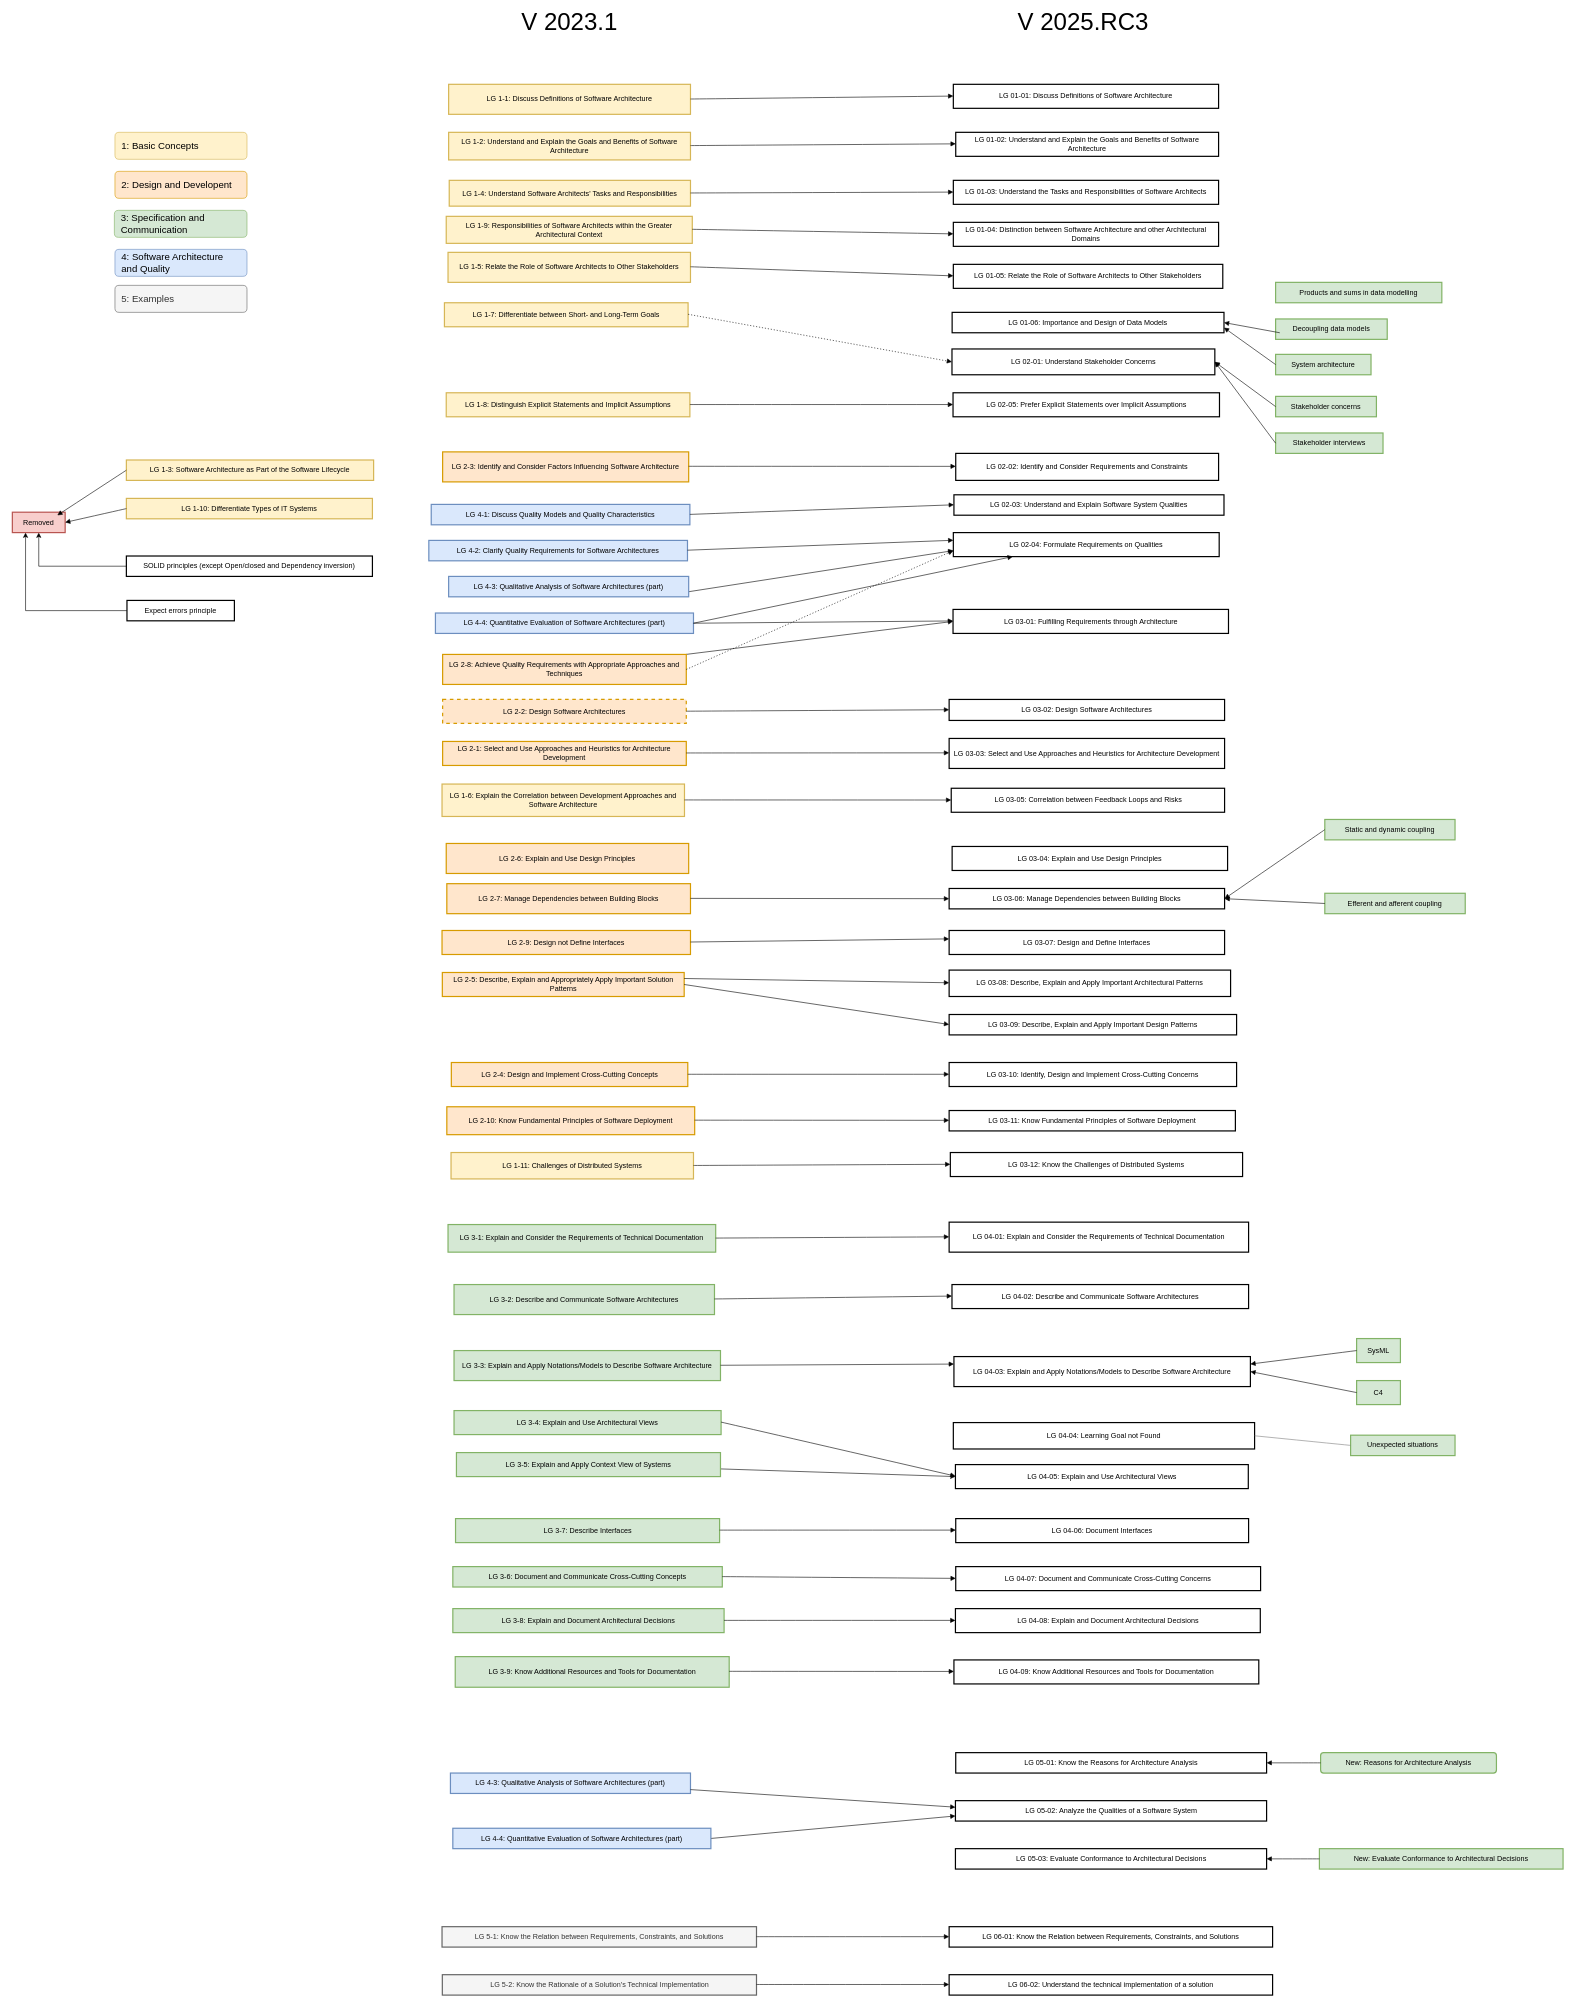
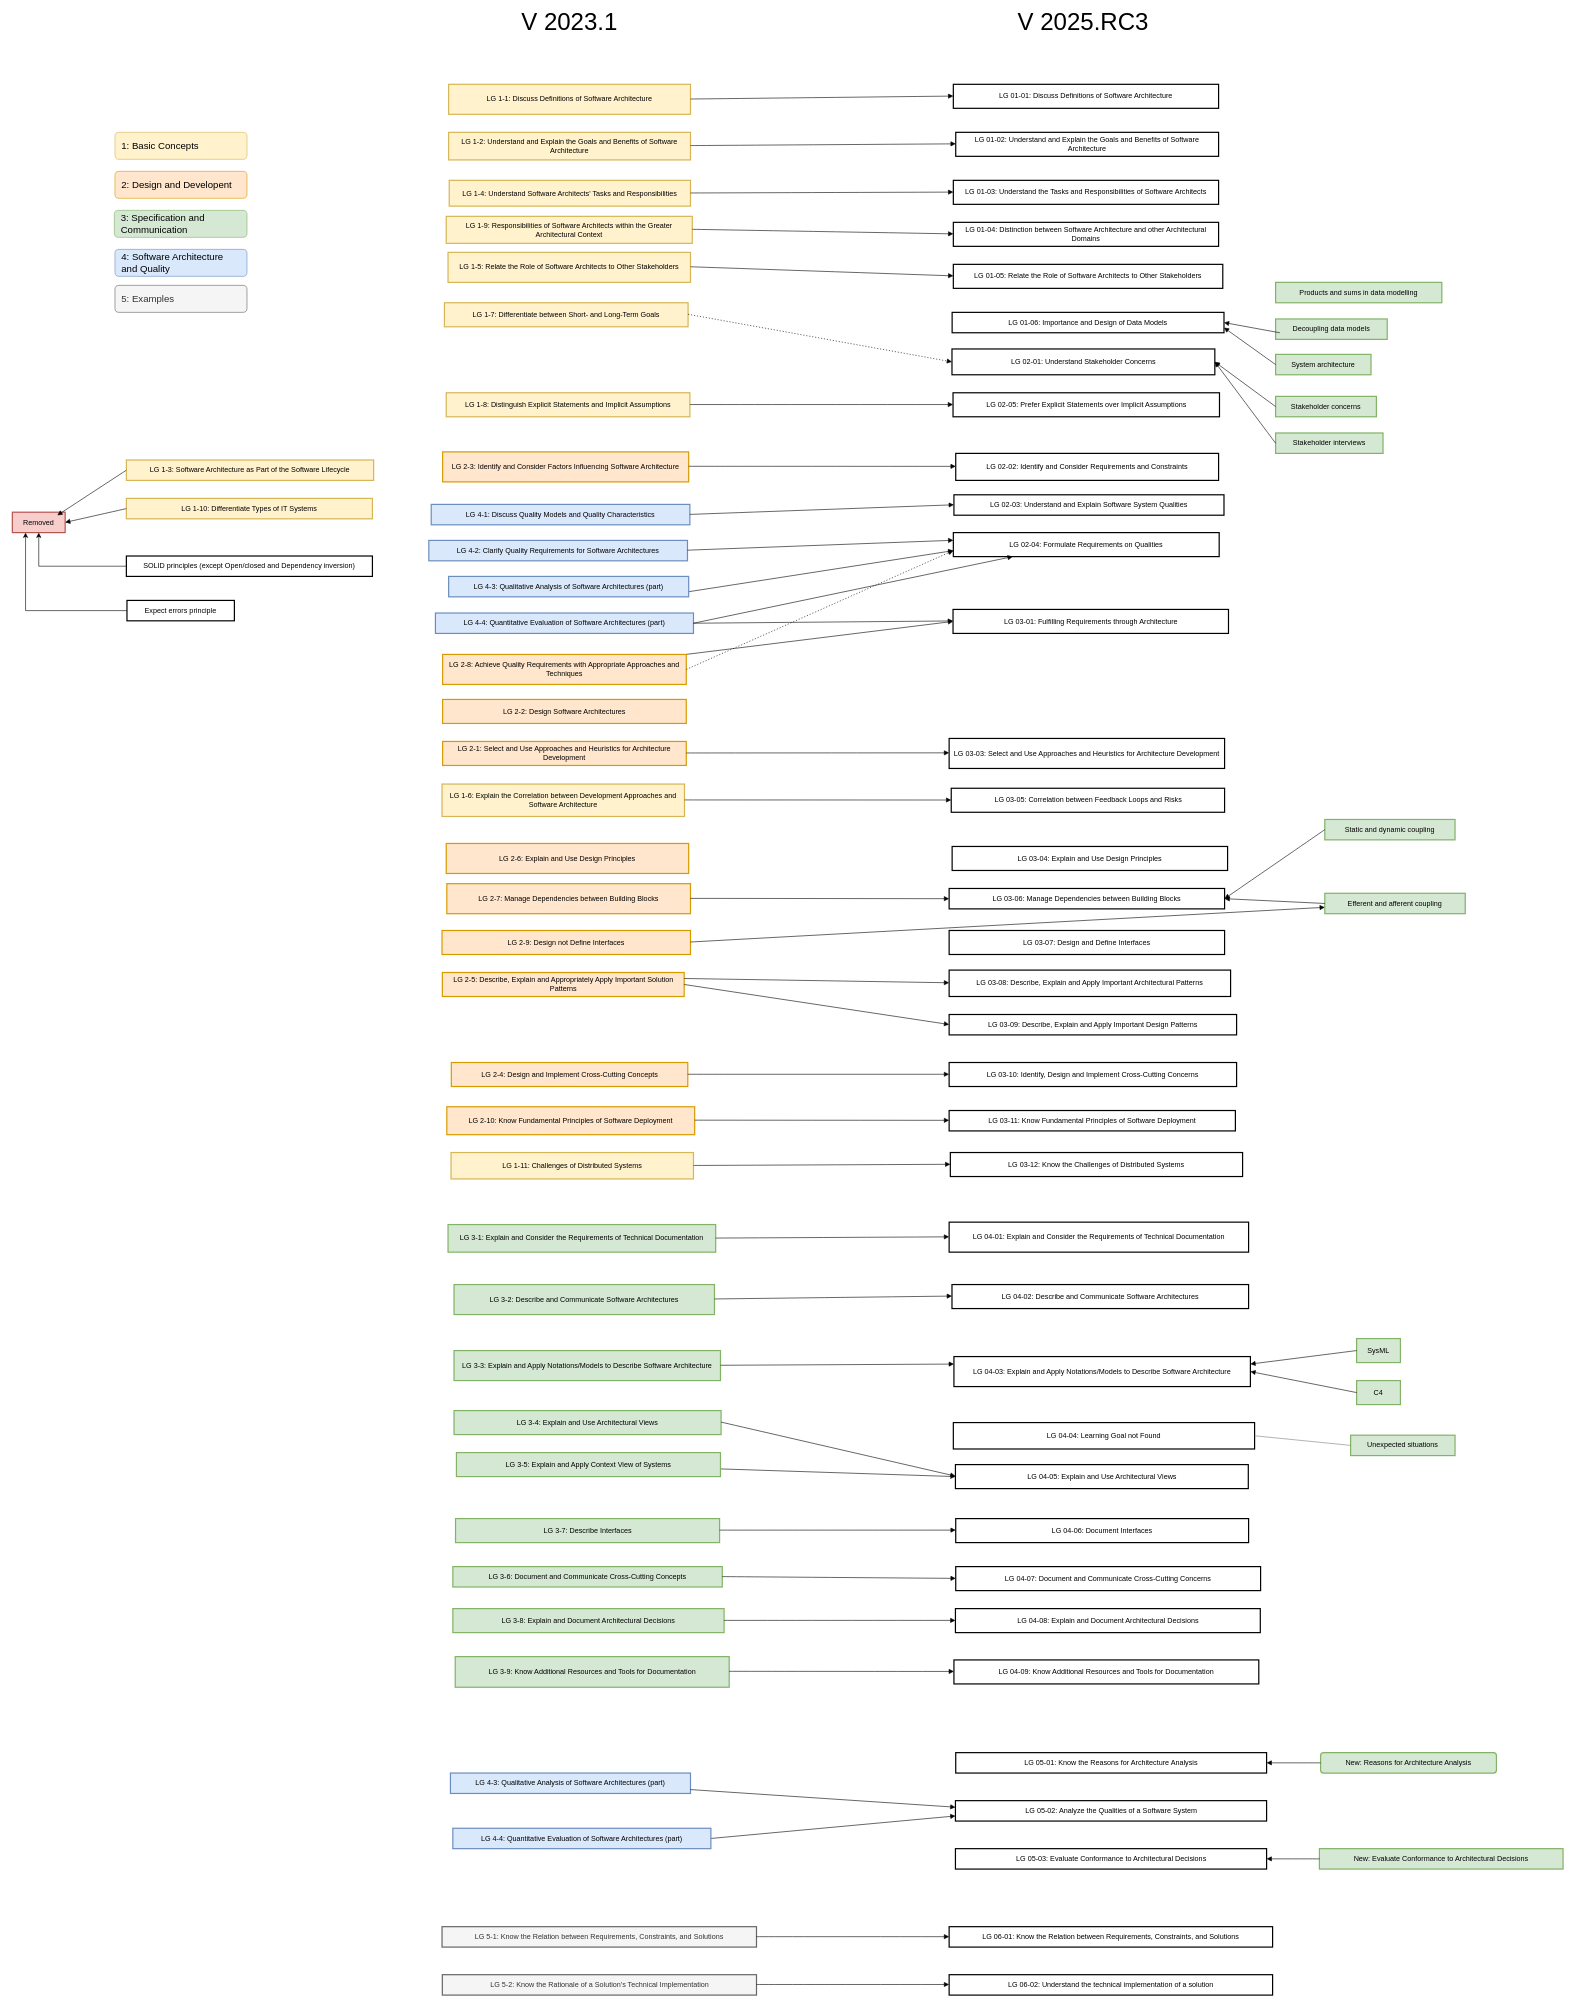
(809, 710) -> none
(1087, 710) -> none
(564, 711) -> (564, 711)
(729, 941) -> (735, 939)
